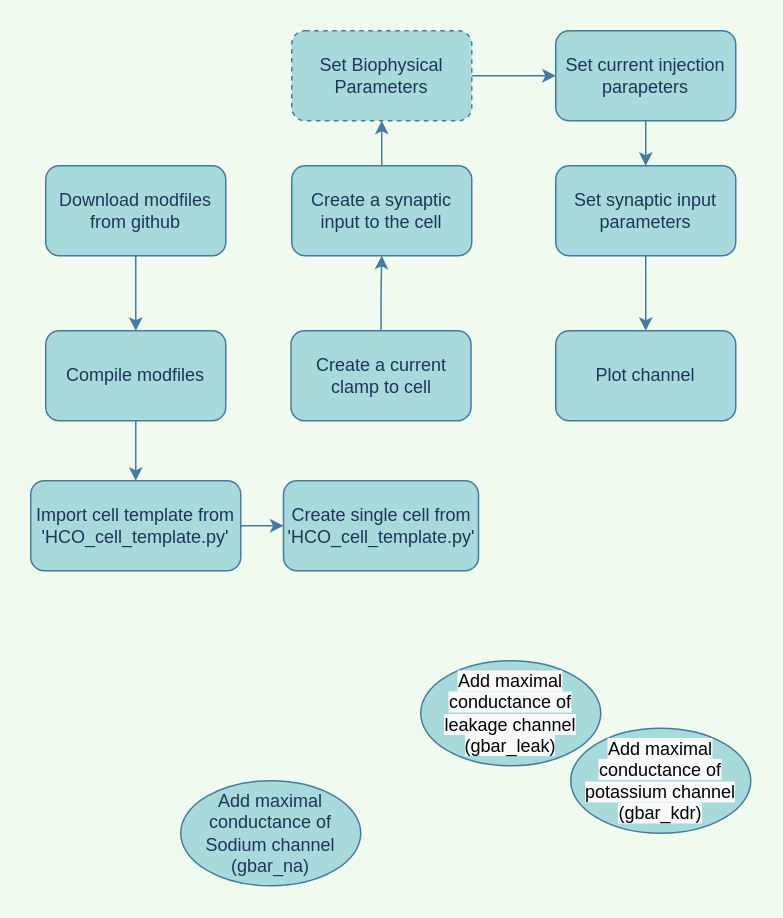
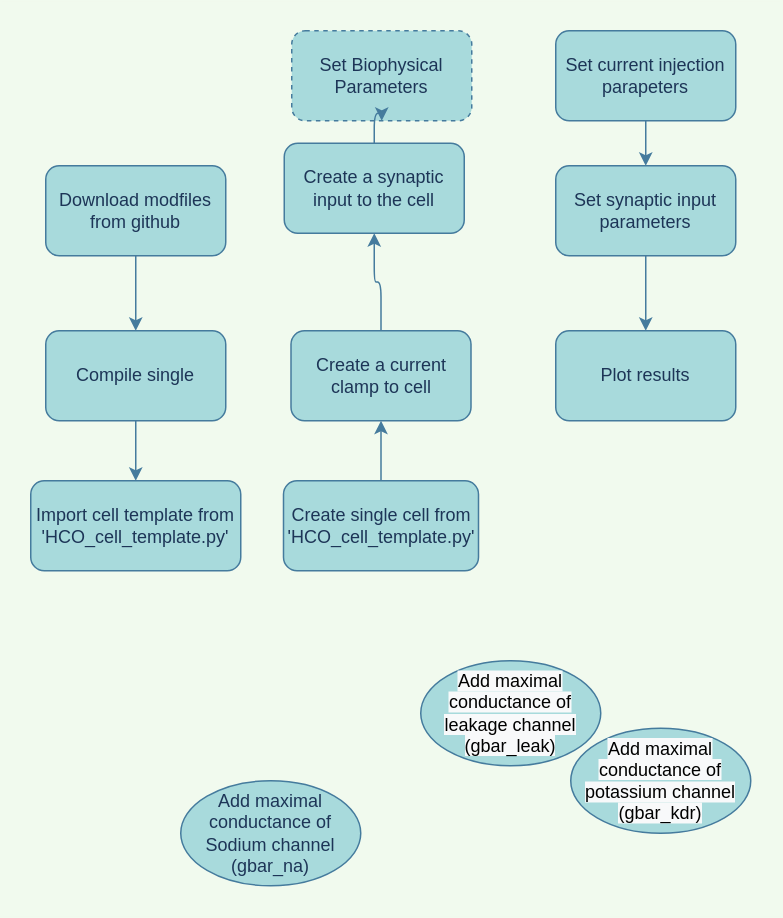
(509, 76) -> none
(382, 211) -> (374, 188)
(136, 376) -> (136, 376)
(646, 376) -> (646, 376)
none -> (381, 456)
(265, 526) -> none
